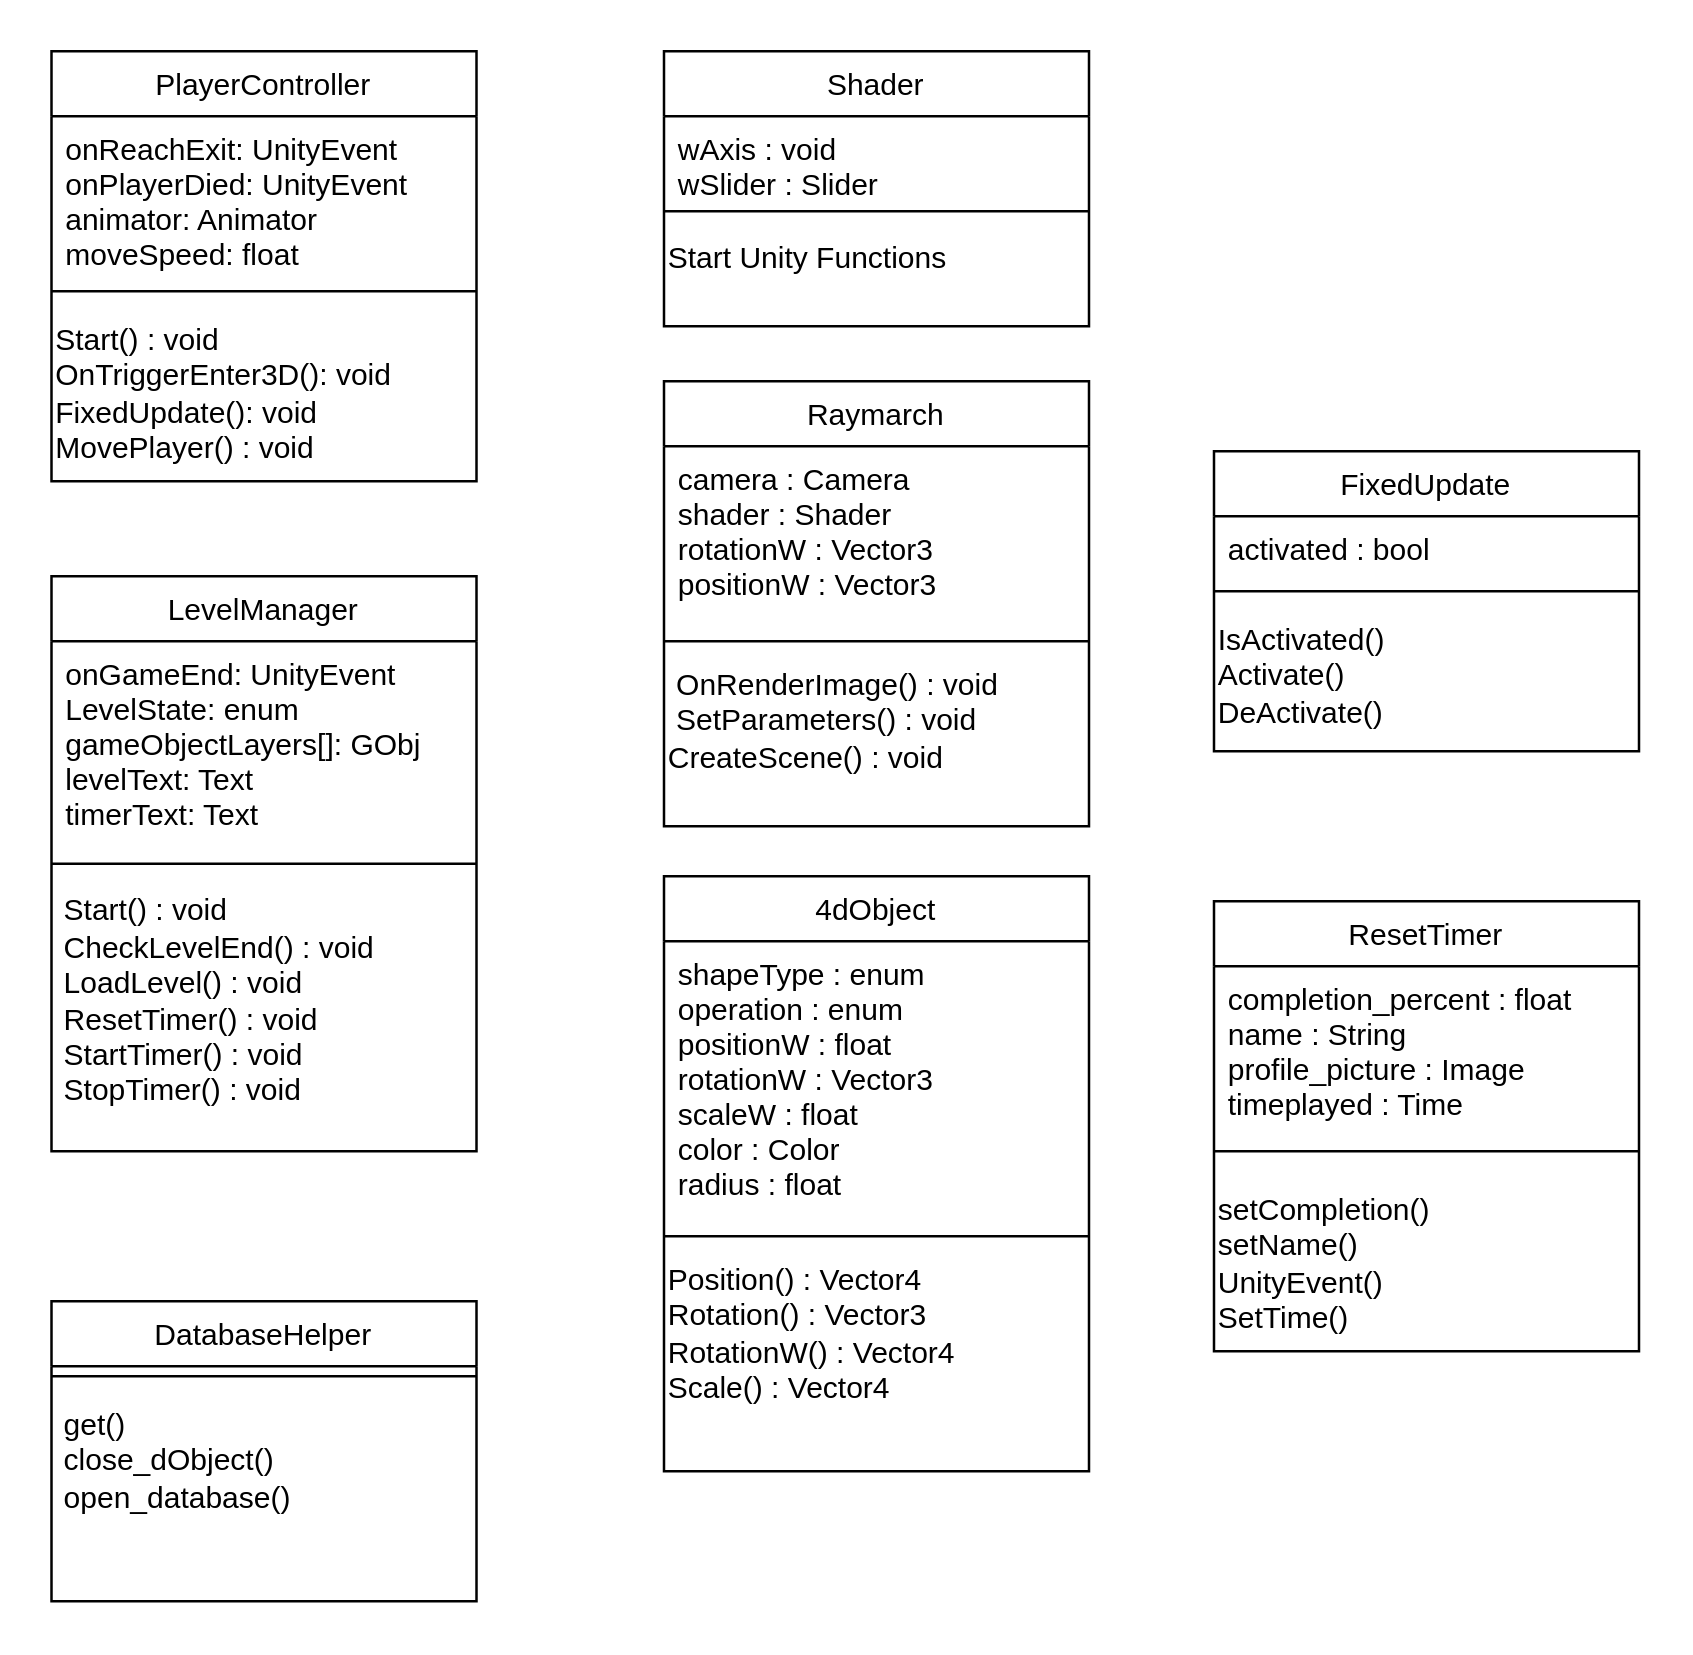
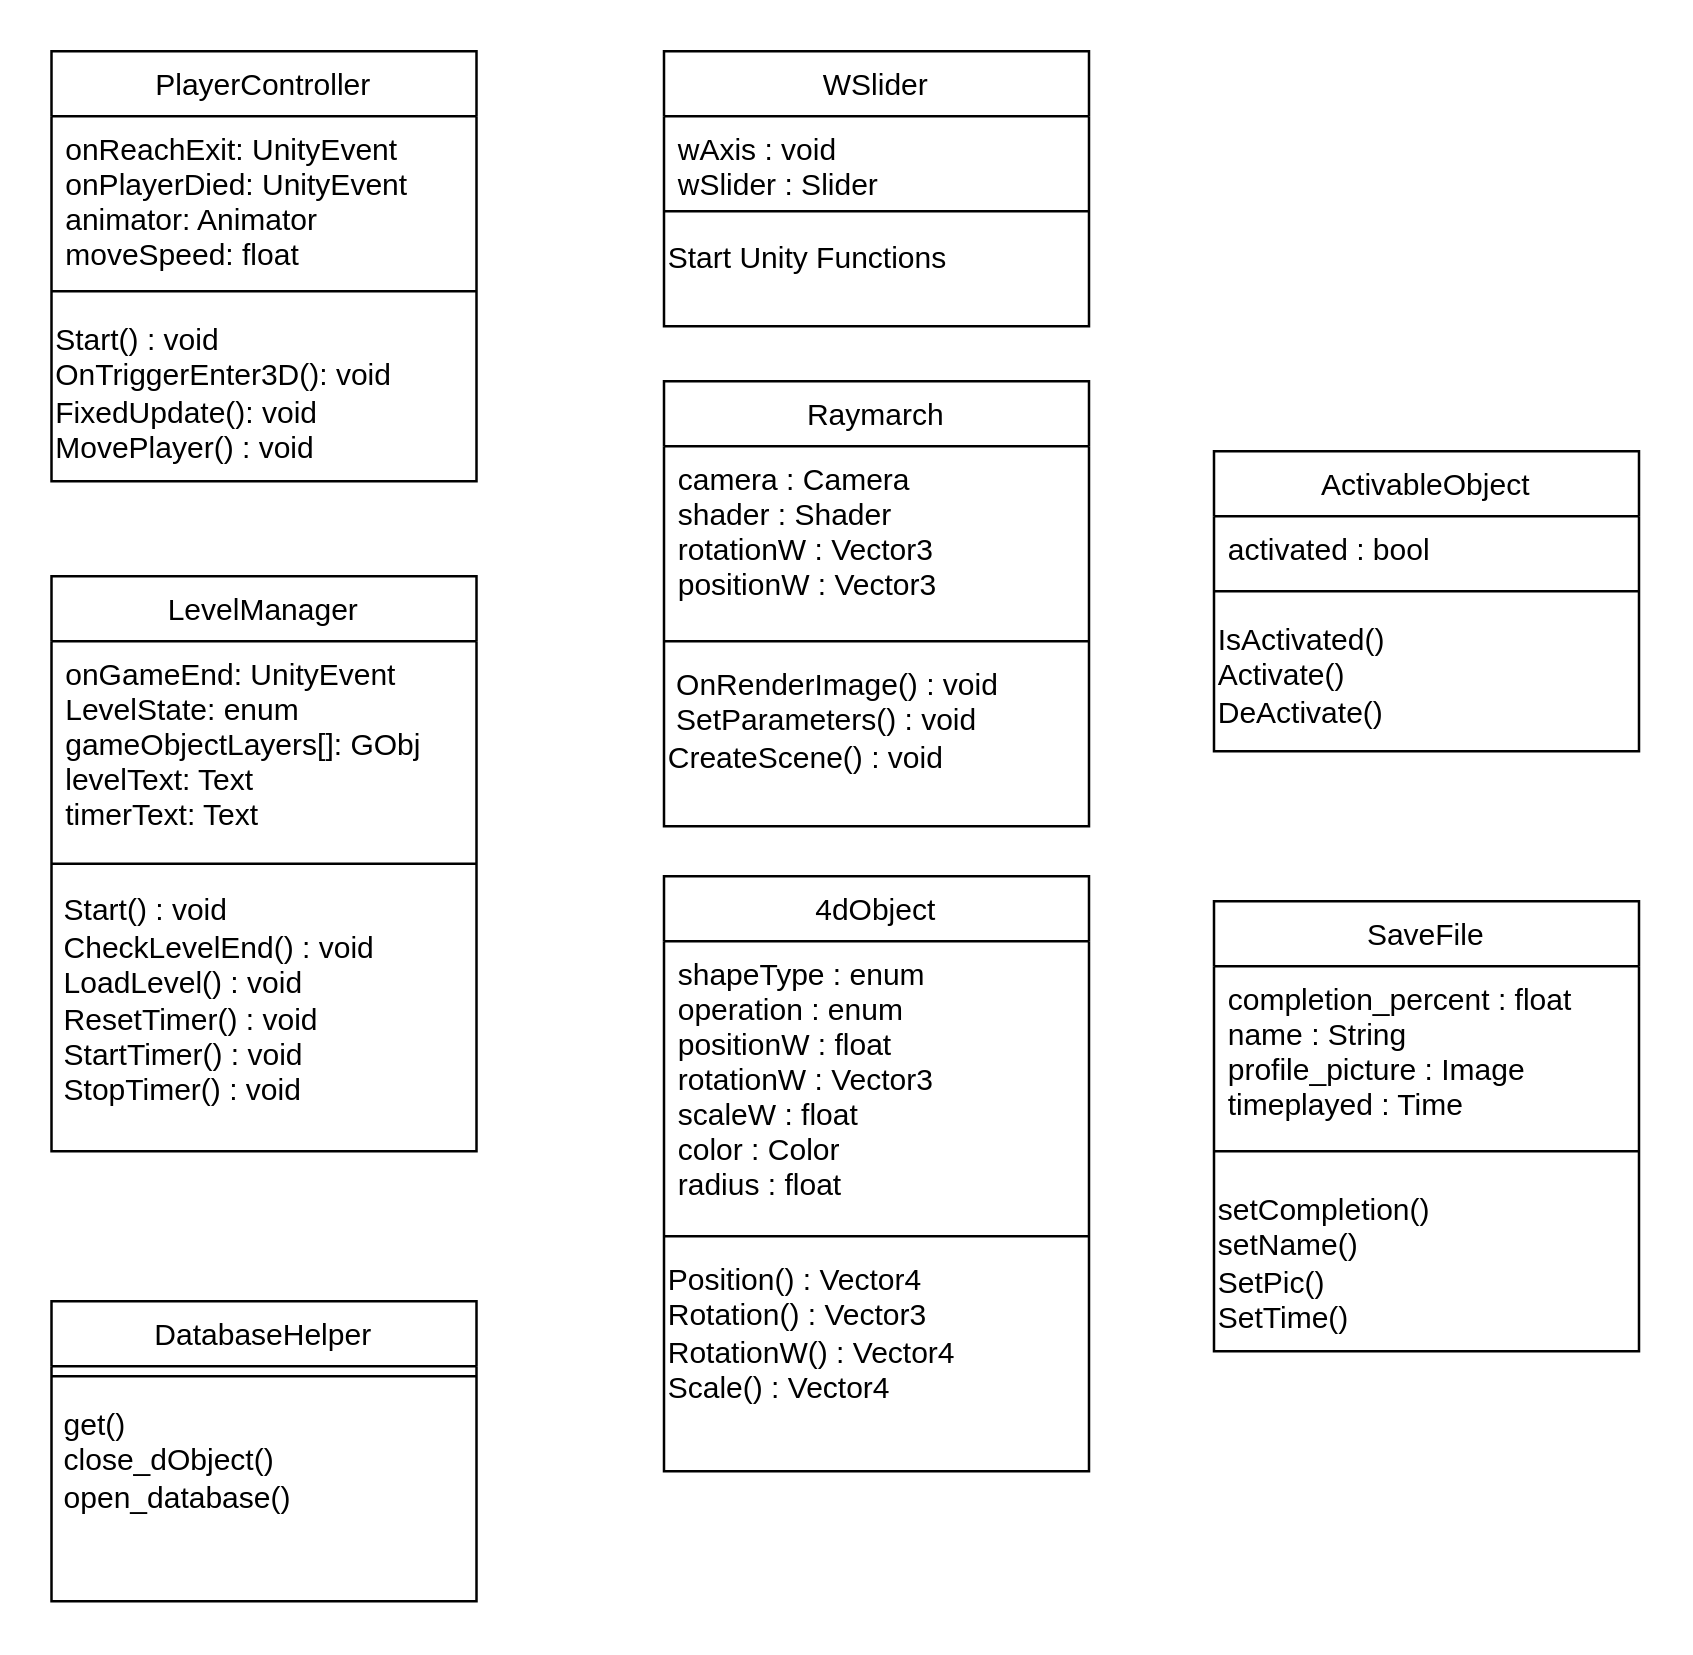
(875, 85) -> (875, 85)
(1425, 485) -> (1425, 485)
(1425, 935) -> (1425, 935)
(1337, 1264) -> (1337, 1264)
